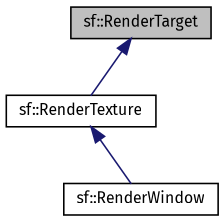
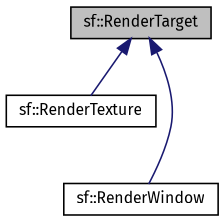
(116, 162) -> (172, 119)
